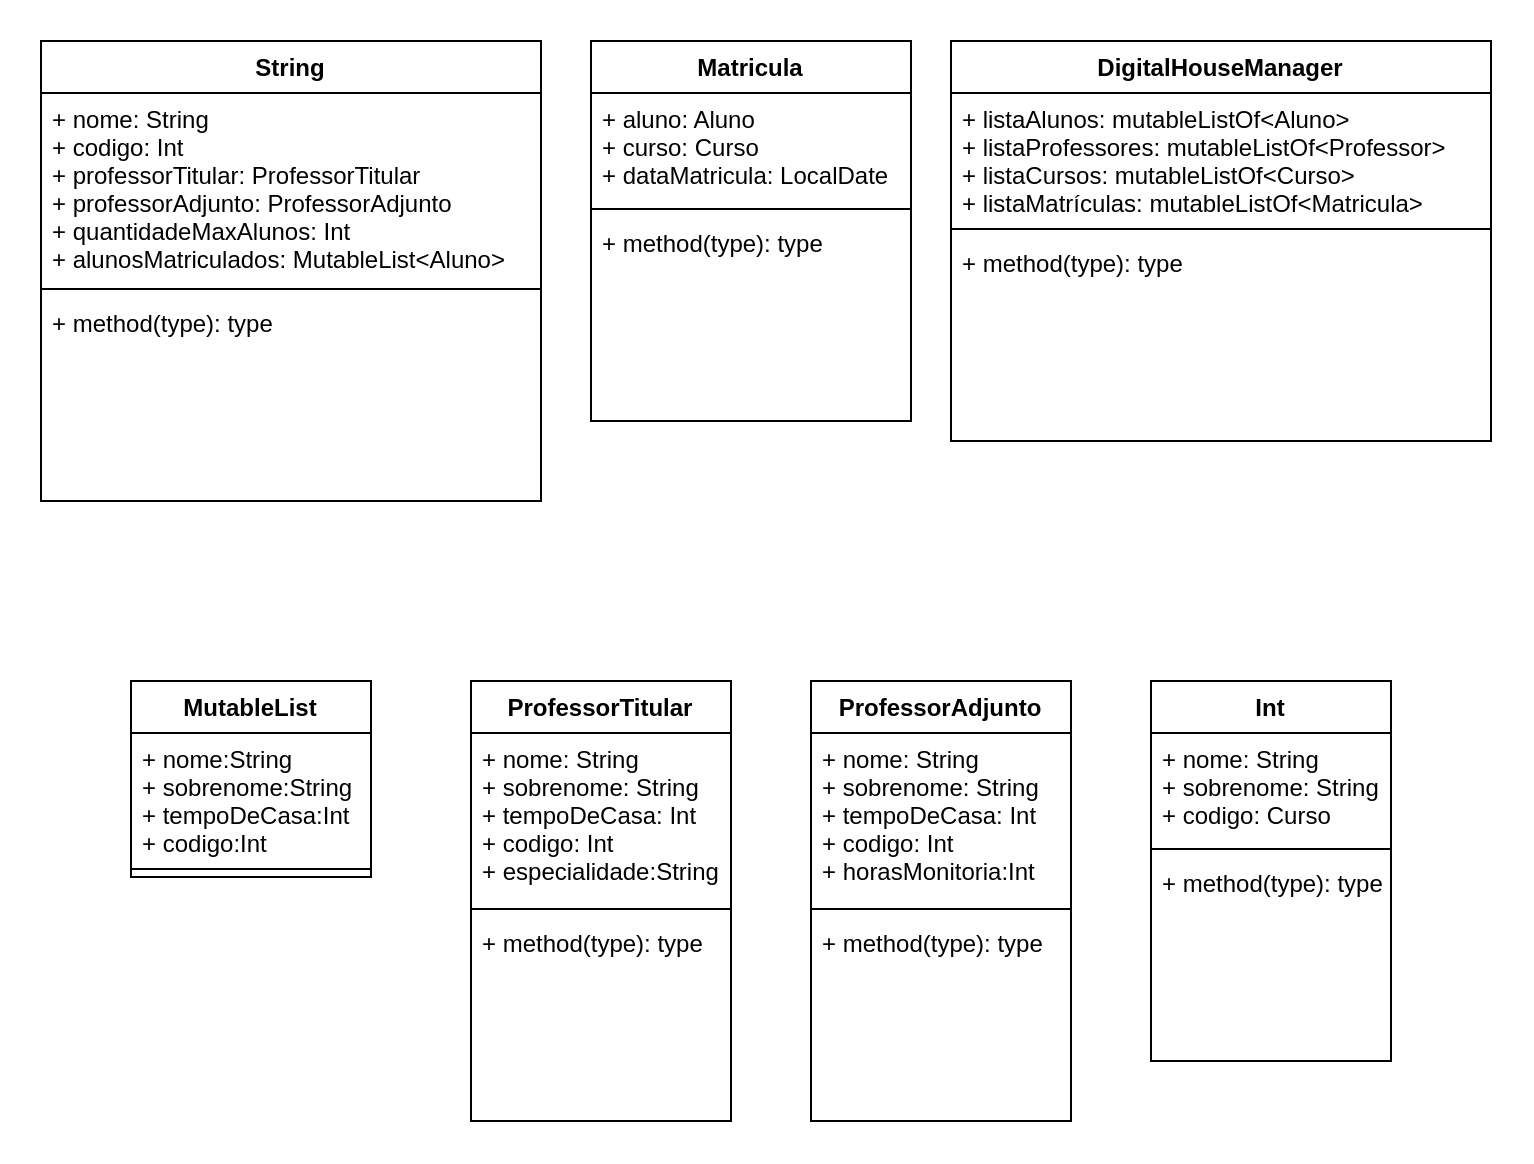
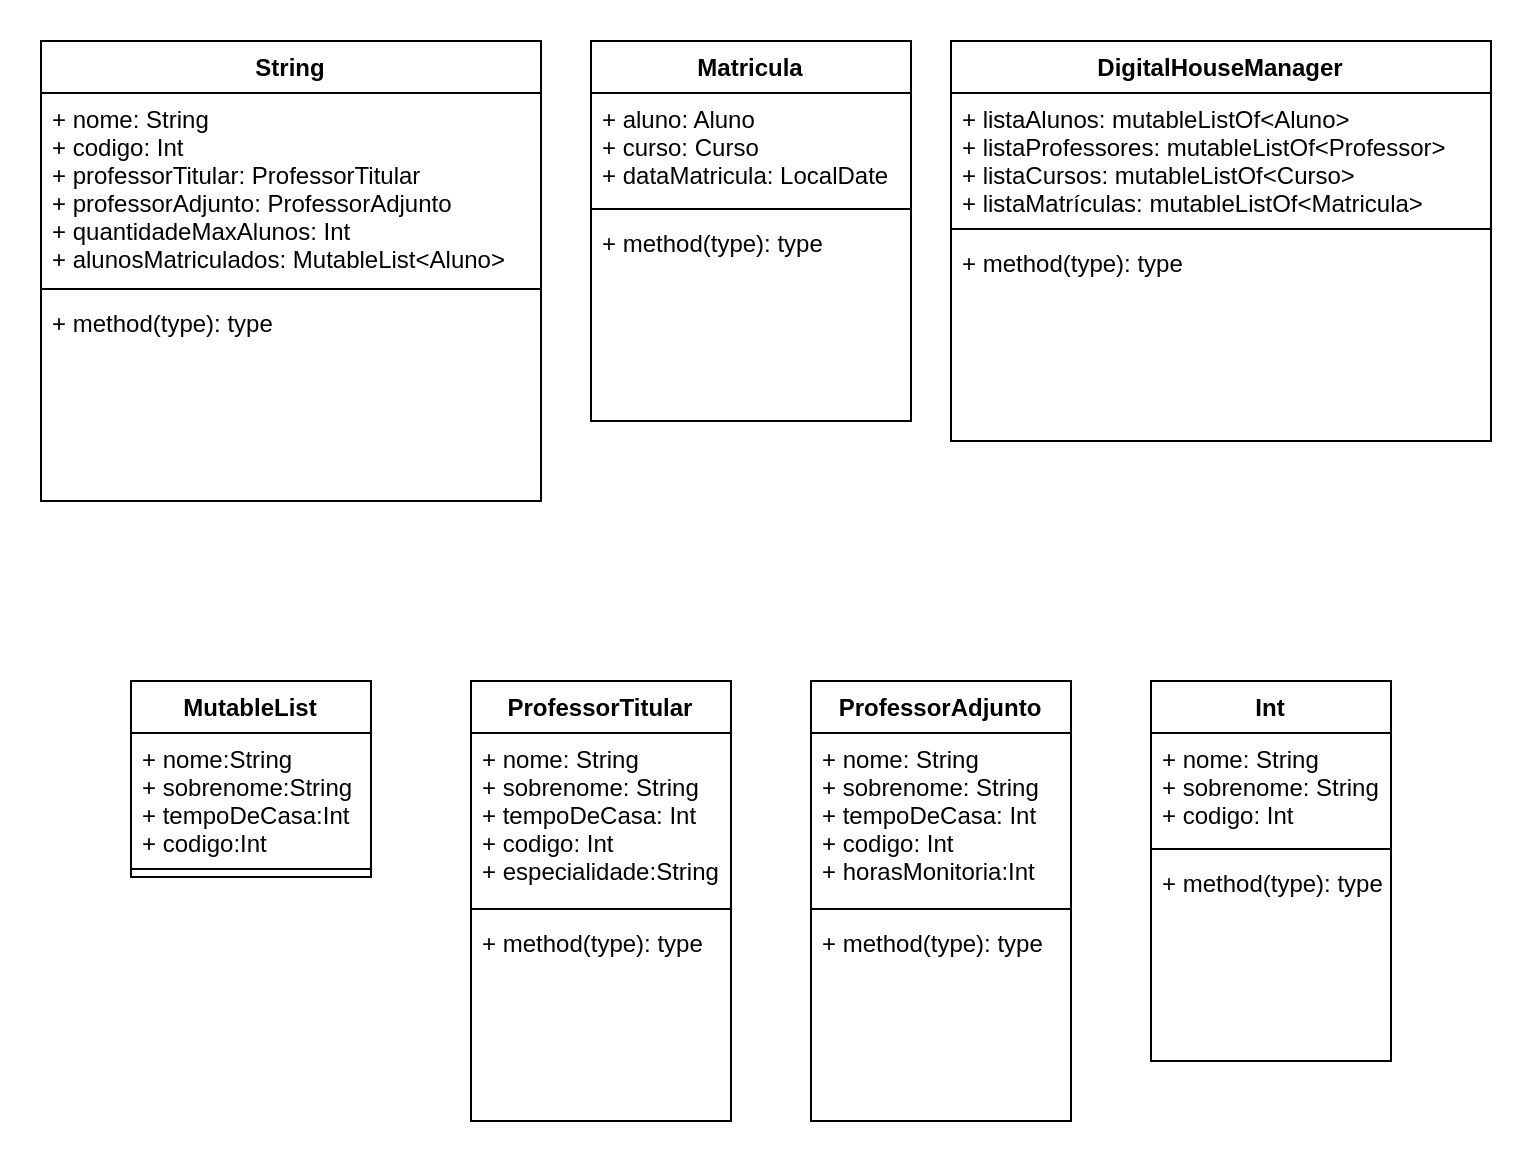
(1244, 760) -> (1244, 760)
